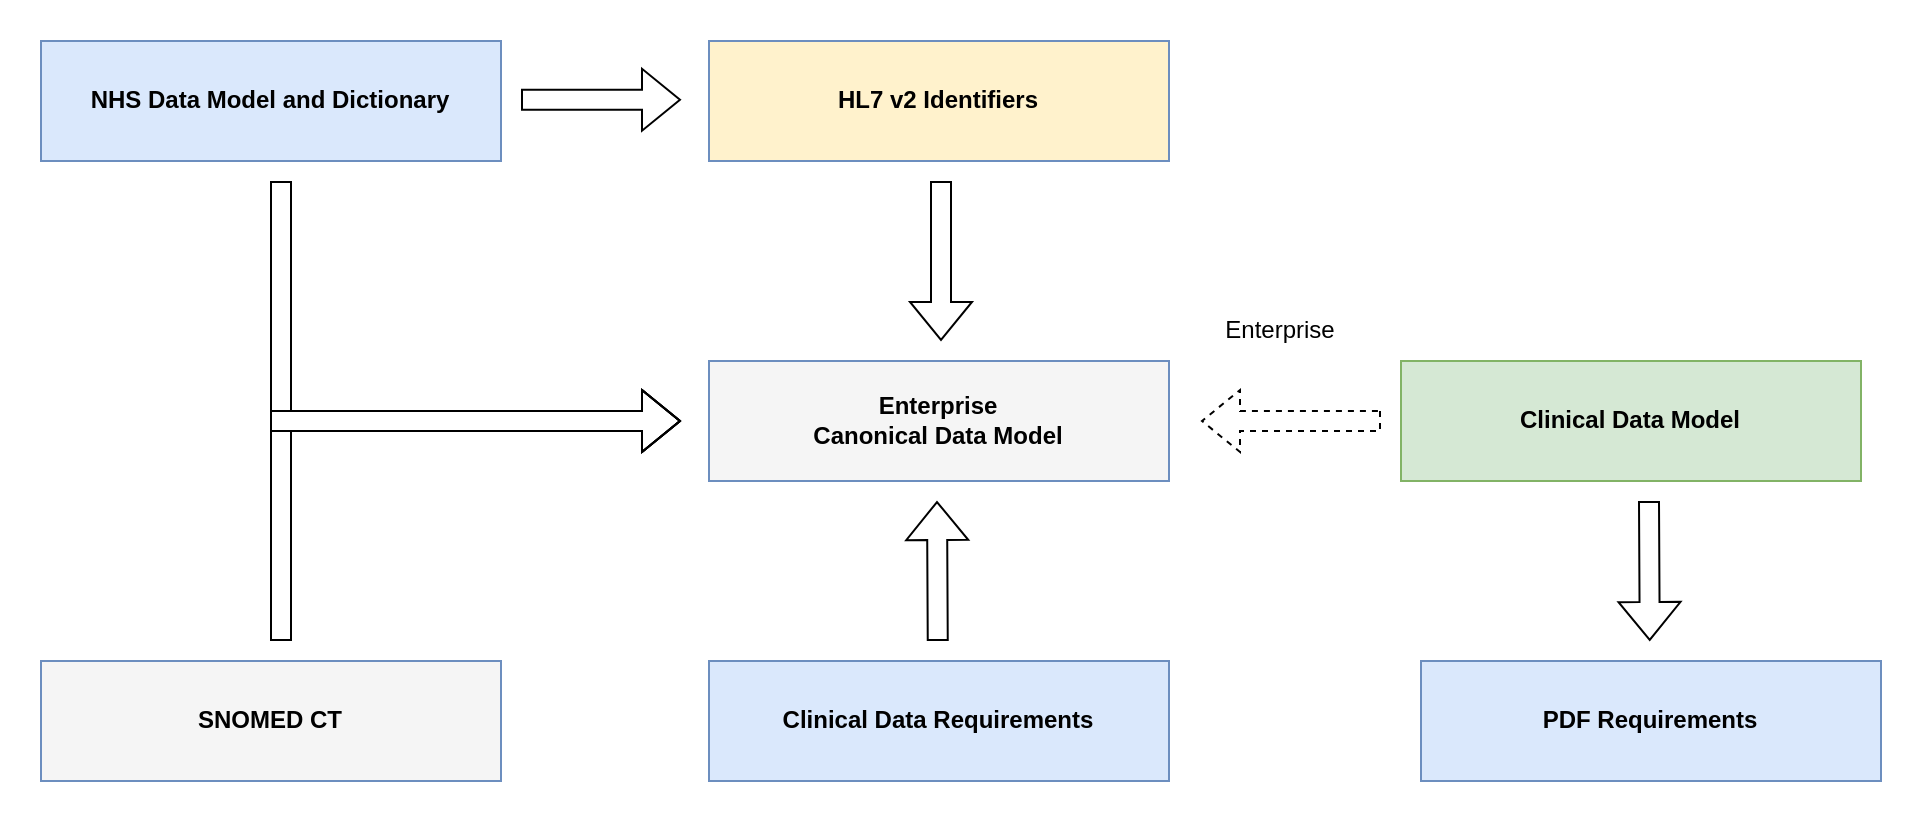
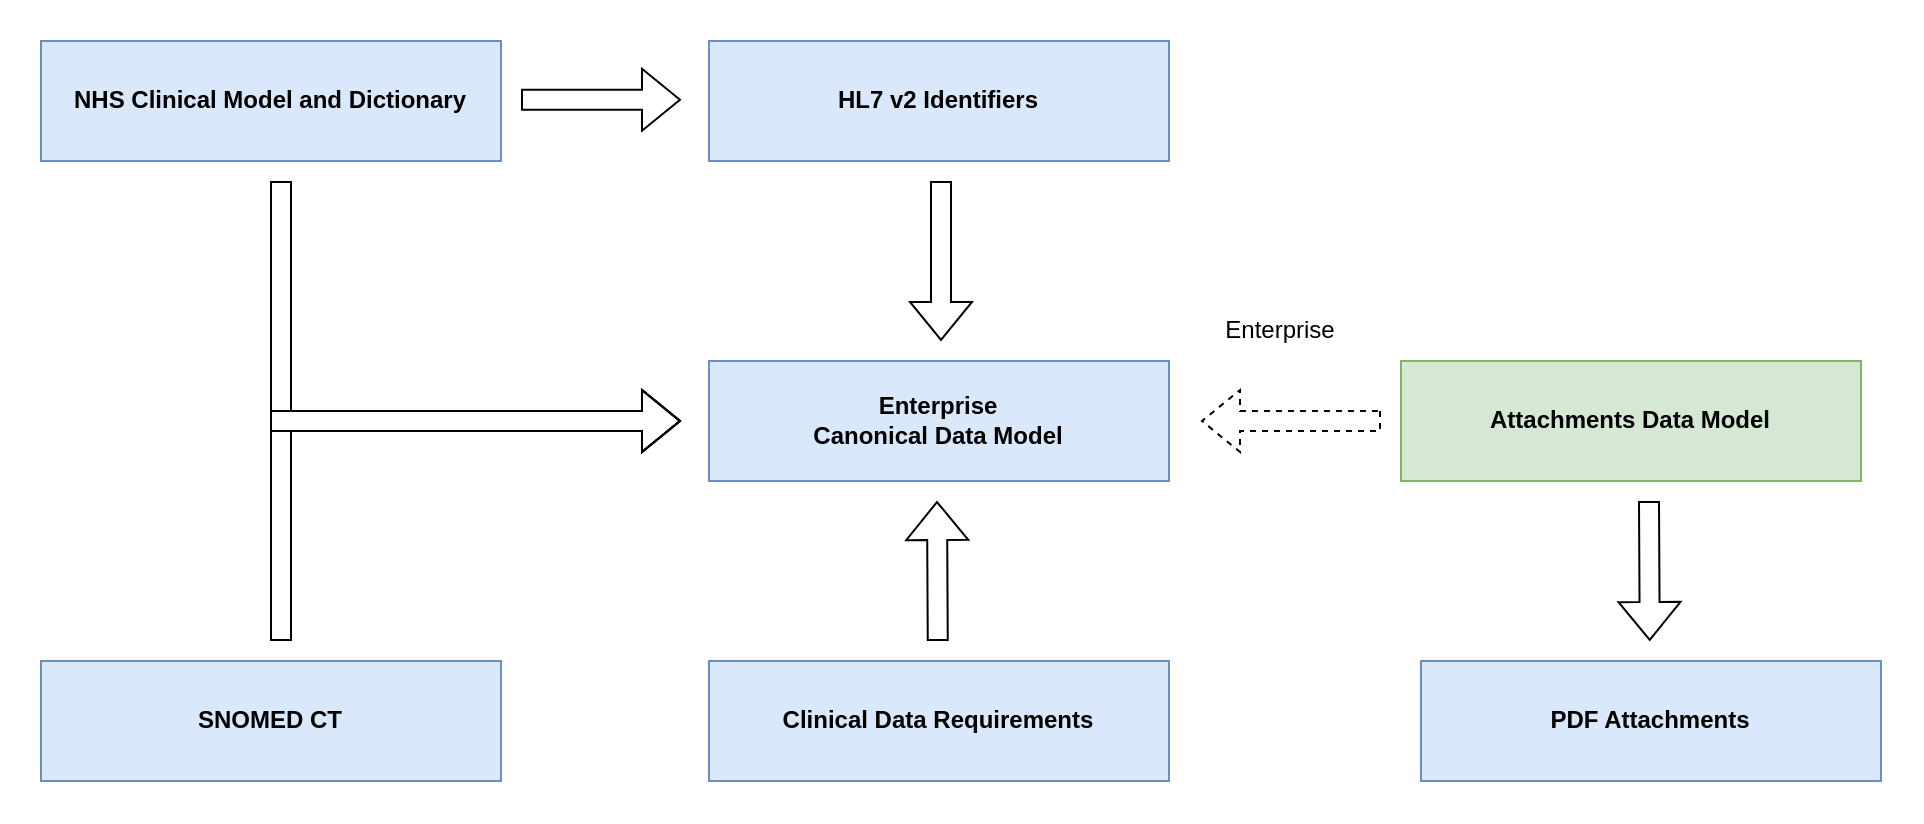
(271, 101) -> (271, 101)
(939, 101) -> (939, 101)
(939, 421) -> (939, 421)
(1631, 421) -> (1631, 421)
(271, 721) -> (271, 721)
(1651, 721) -> (1651, 721)
